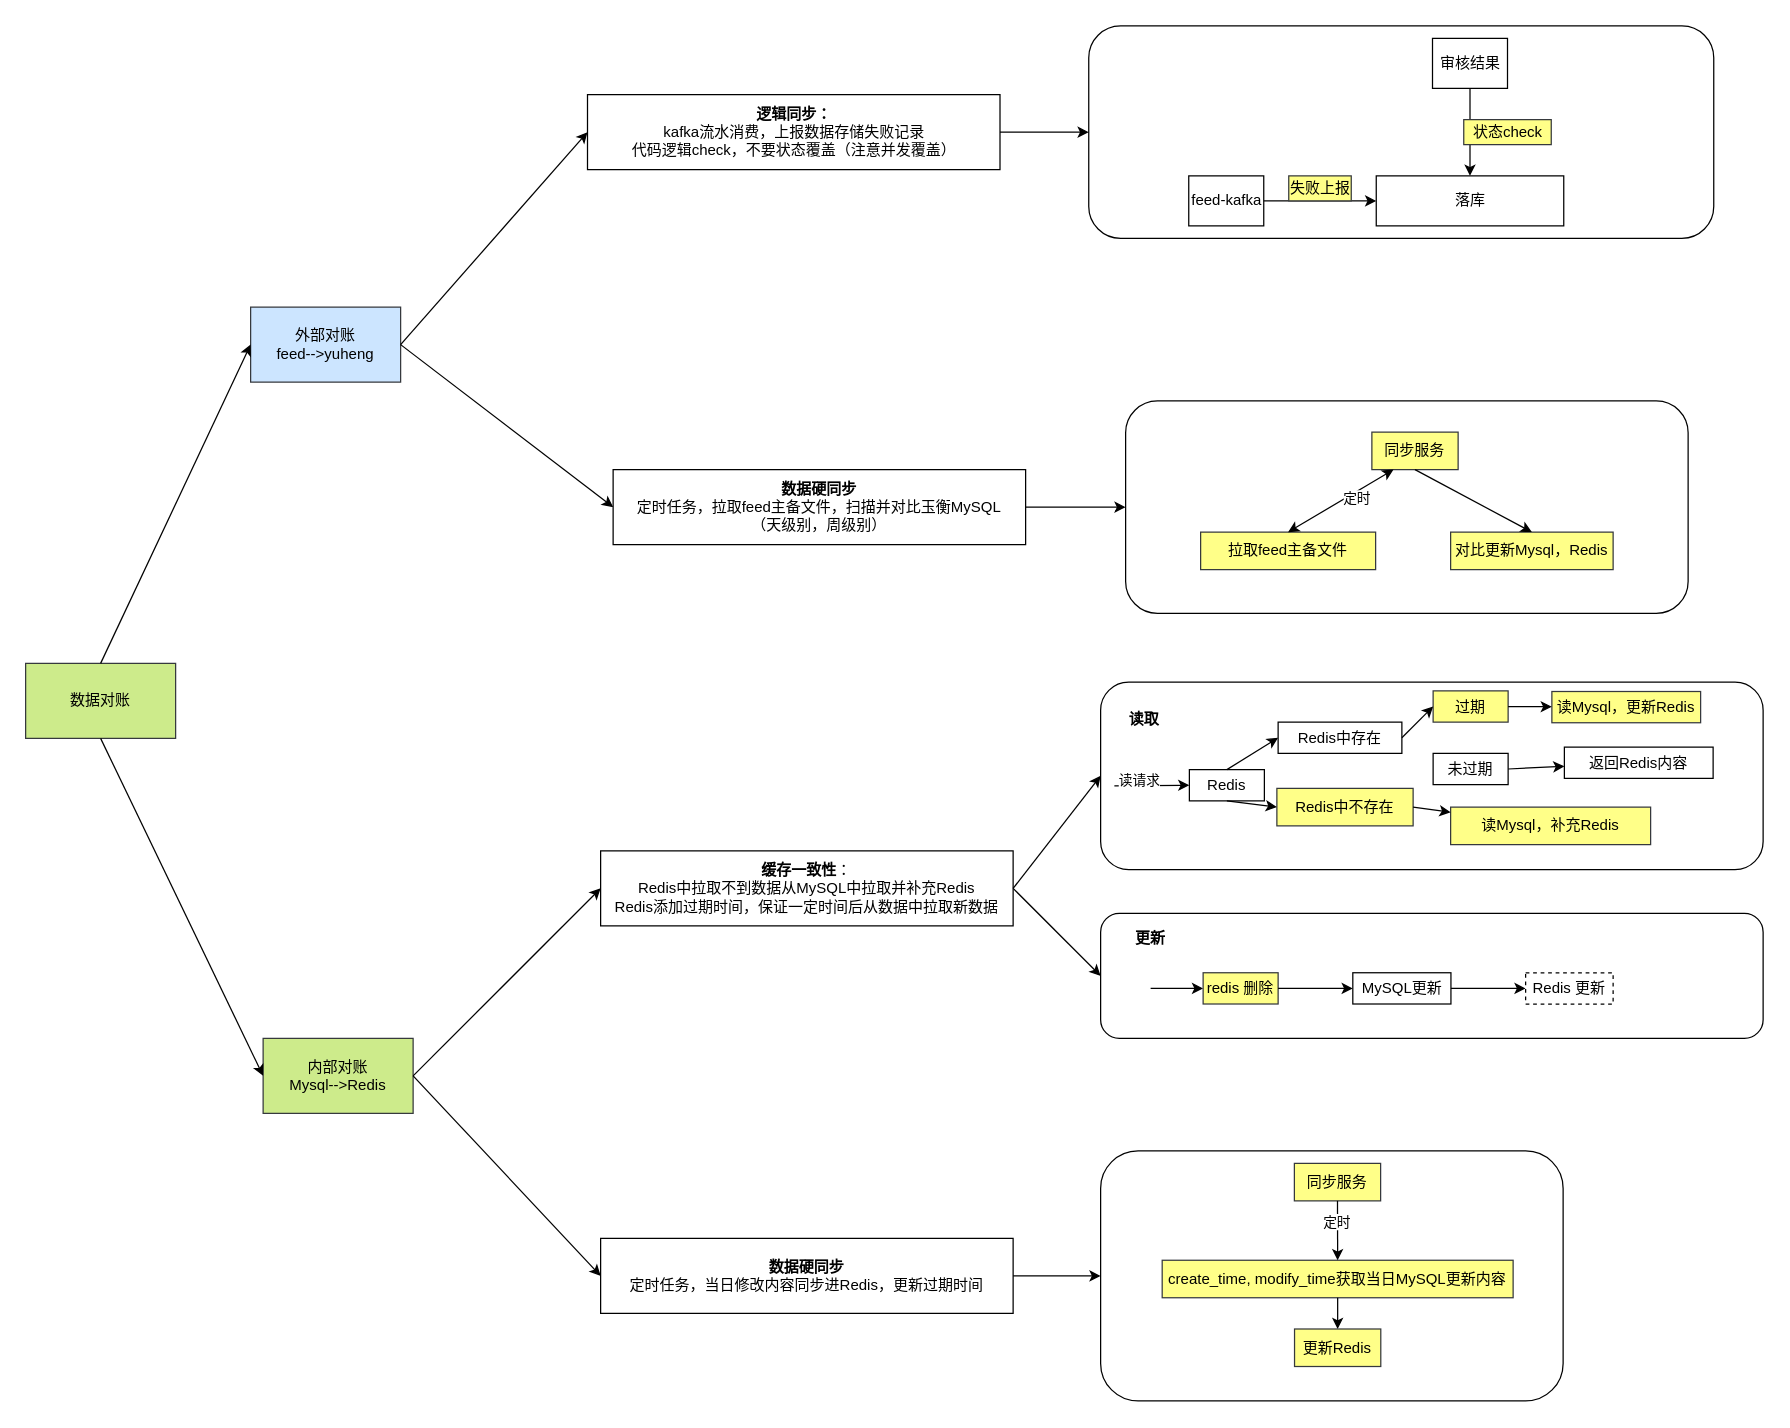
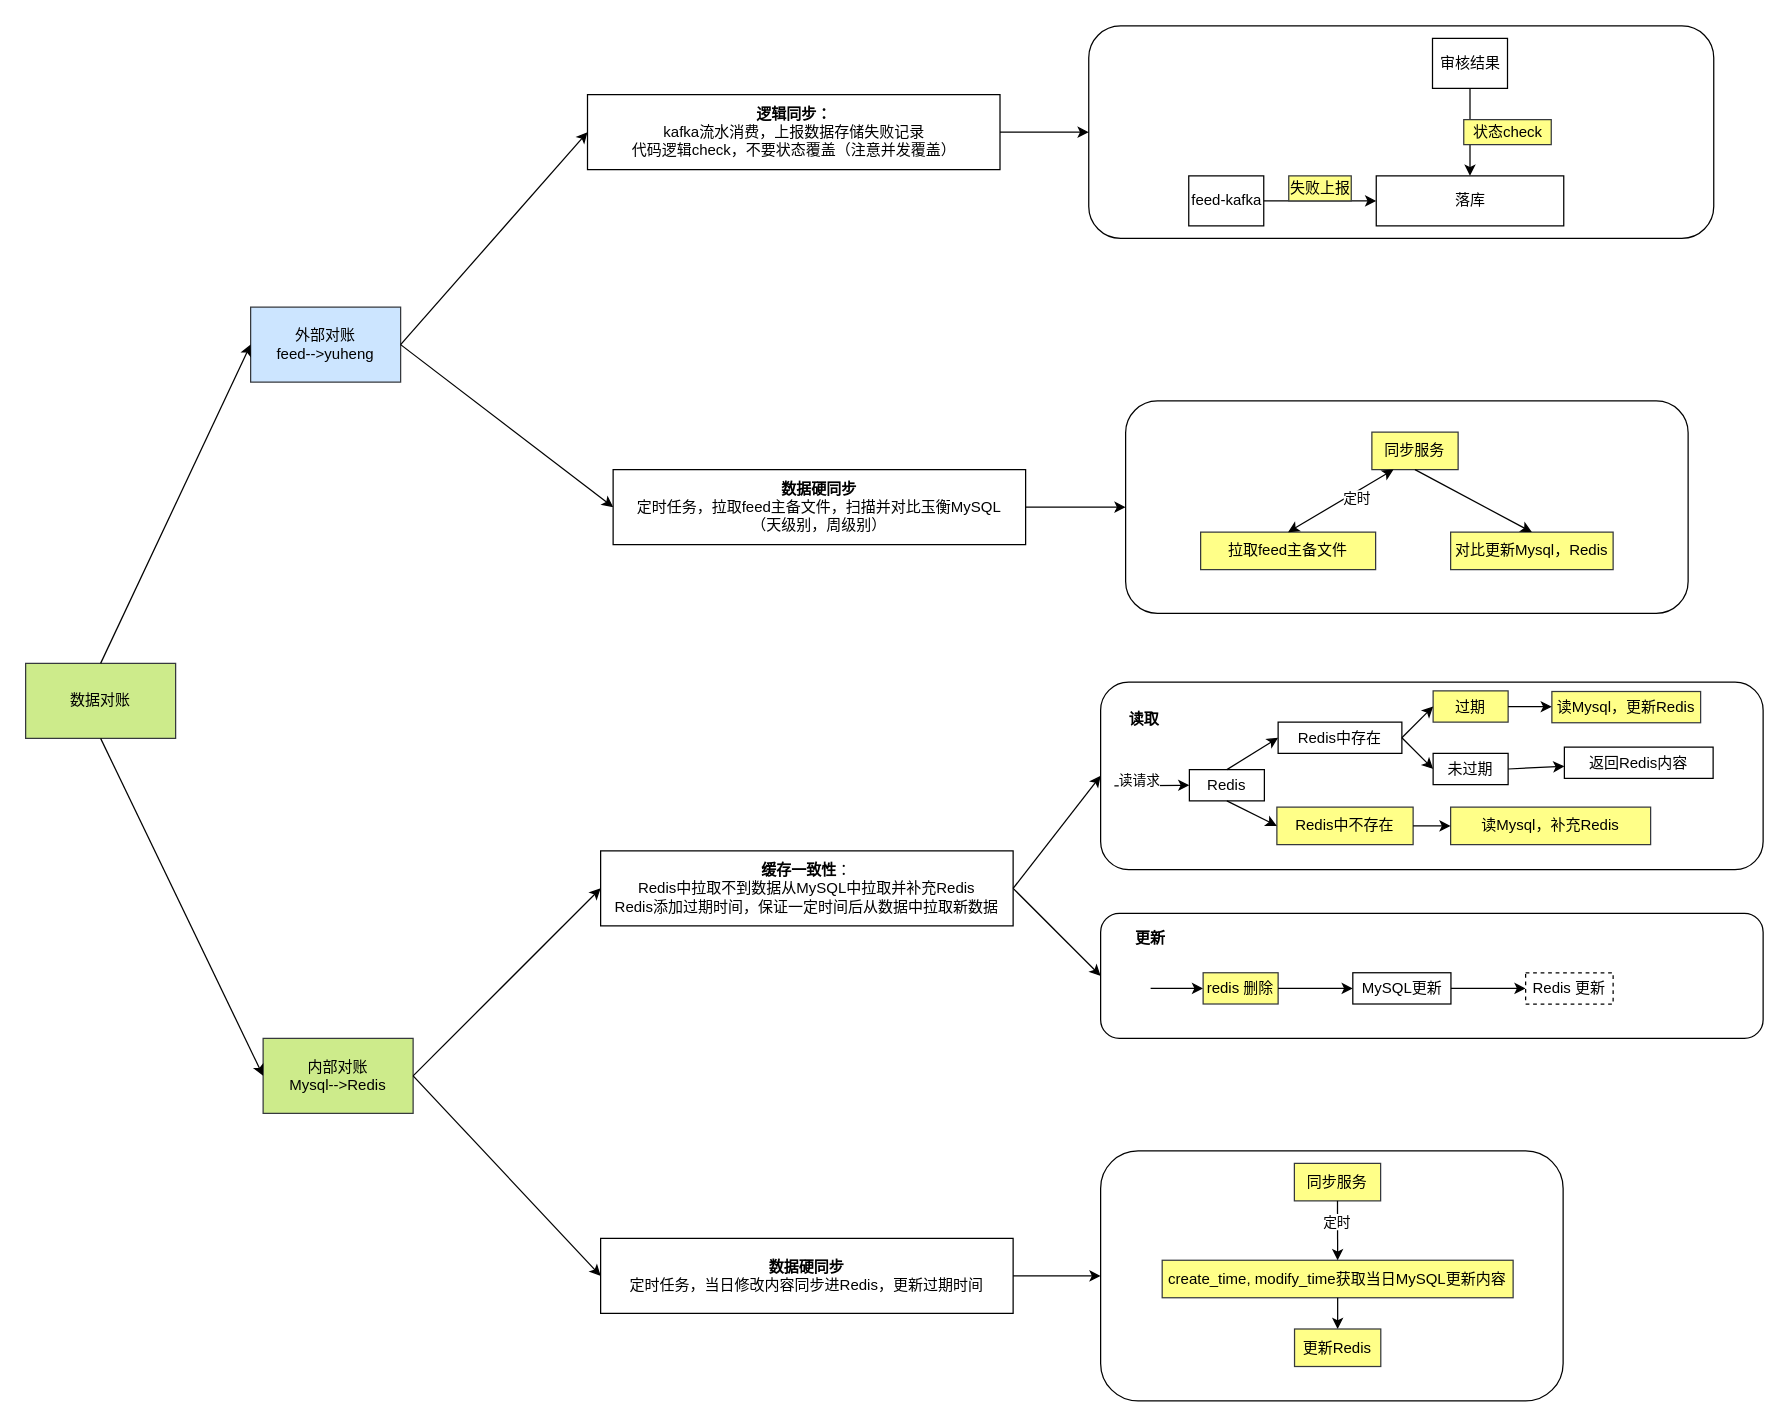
none -> (1415, 750)
(1345, 807) -> (1345, 826)
